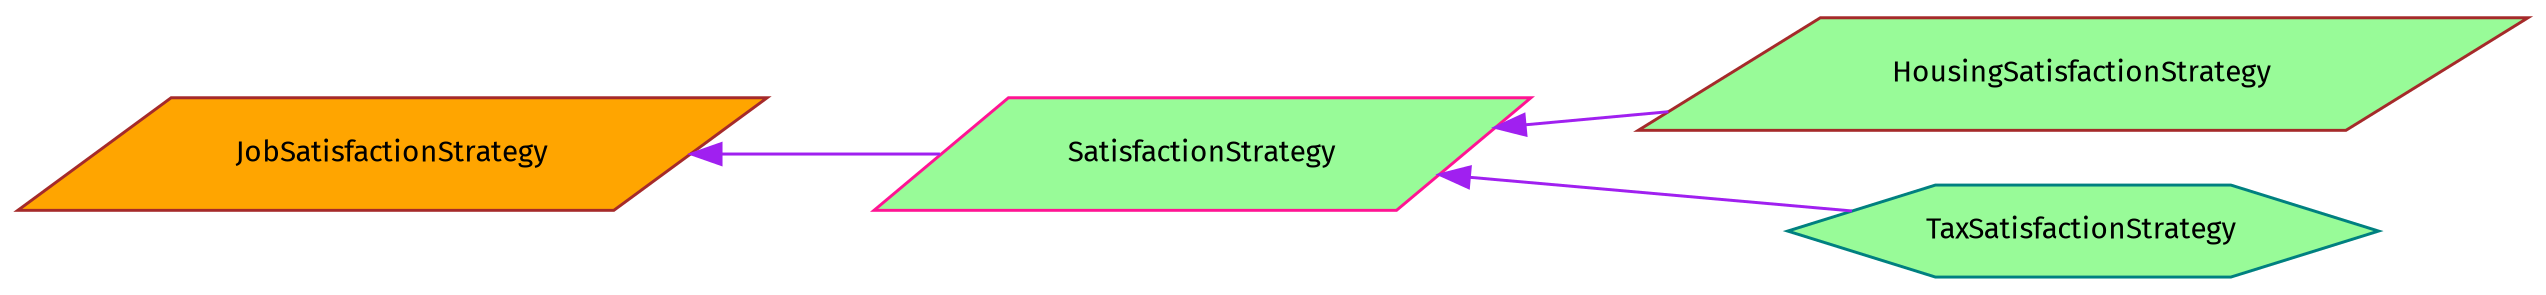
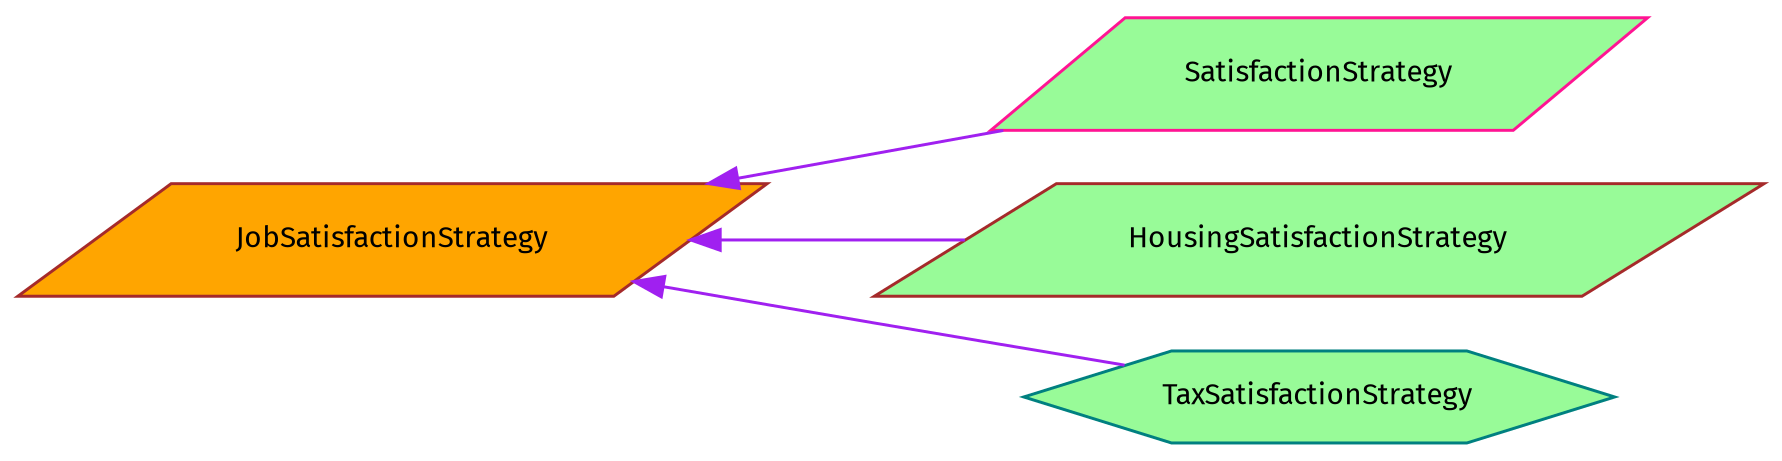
(1597, 118) -> (843, 240)
(1661, 194) -> (894, 326)
